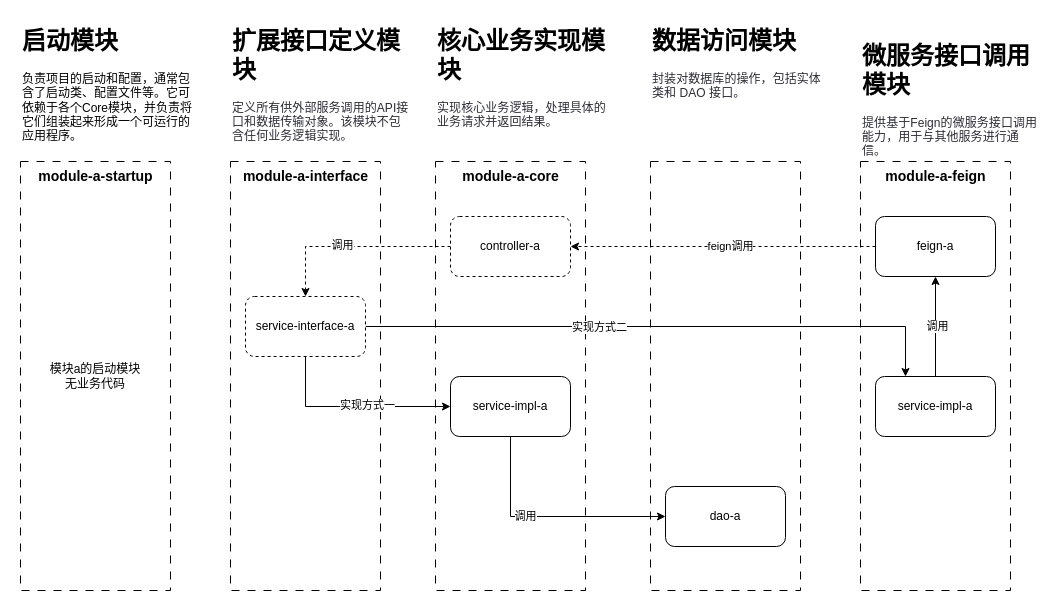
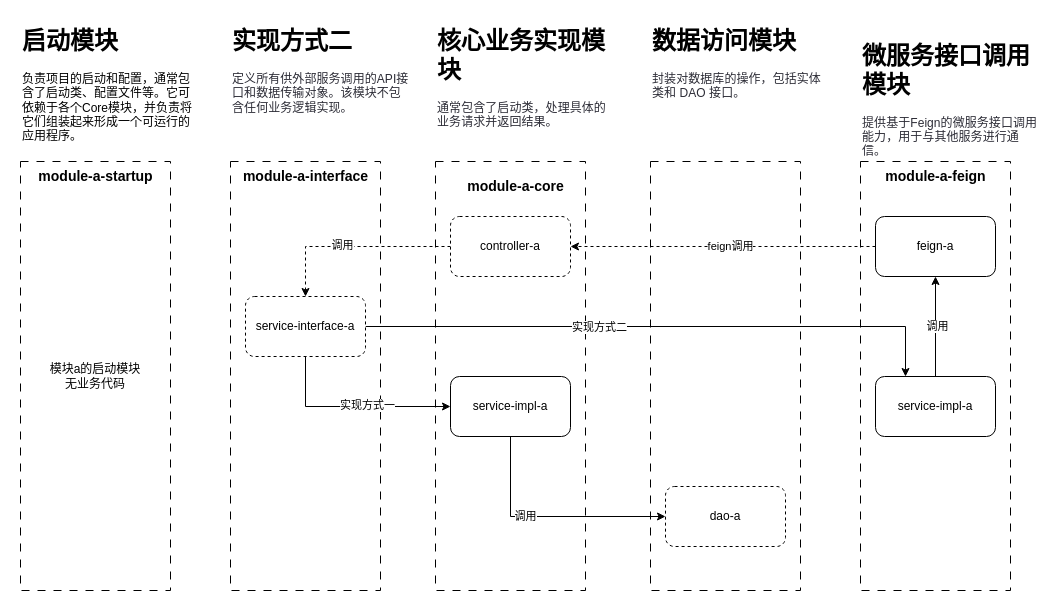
(527, 49) -> (527, 49)
(322, 56) -> (322, 56)
(511, 177) -> (516, 187)
(726, 517) -> (726, 517)
